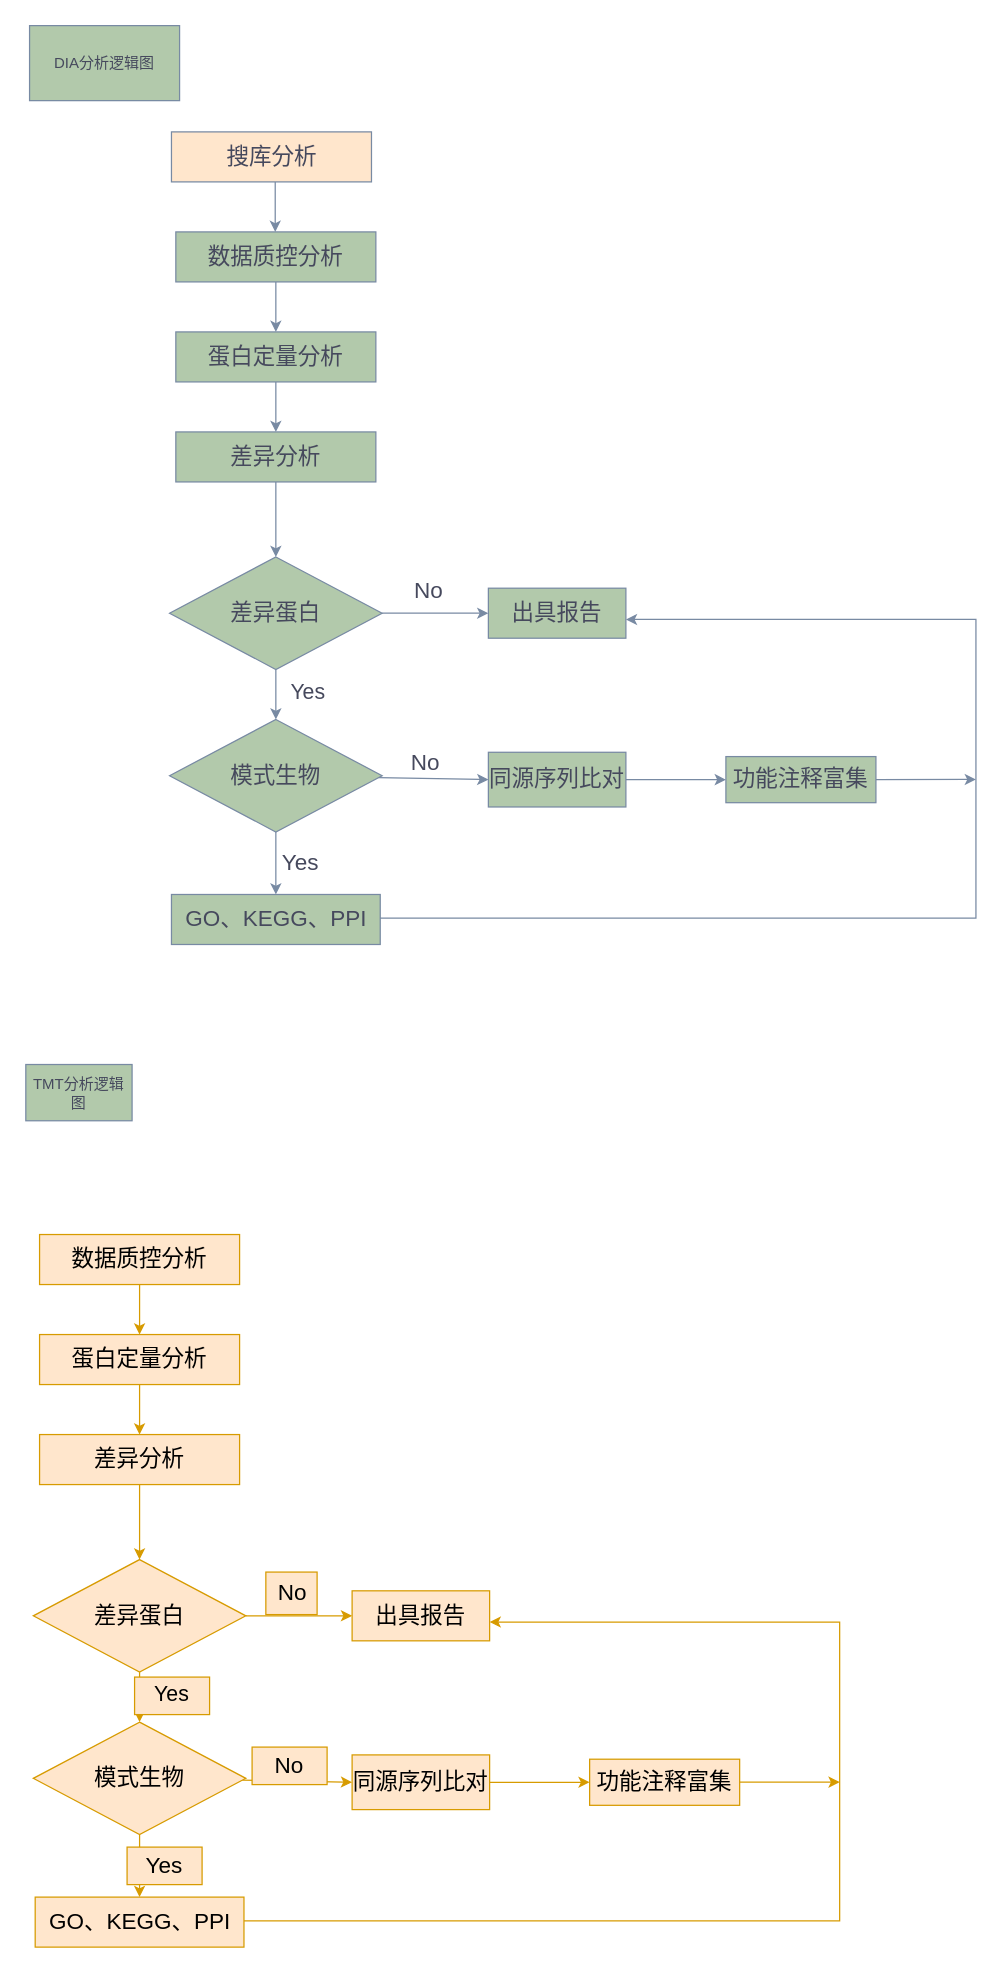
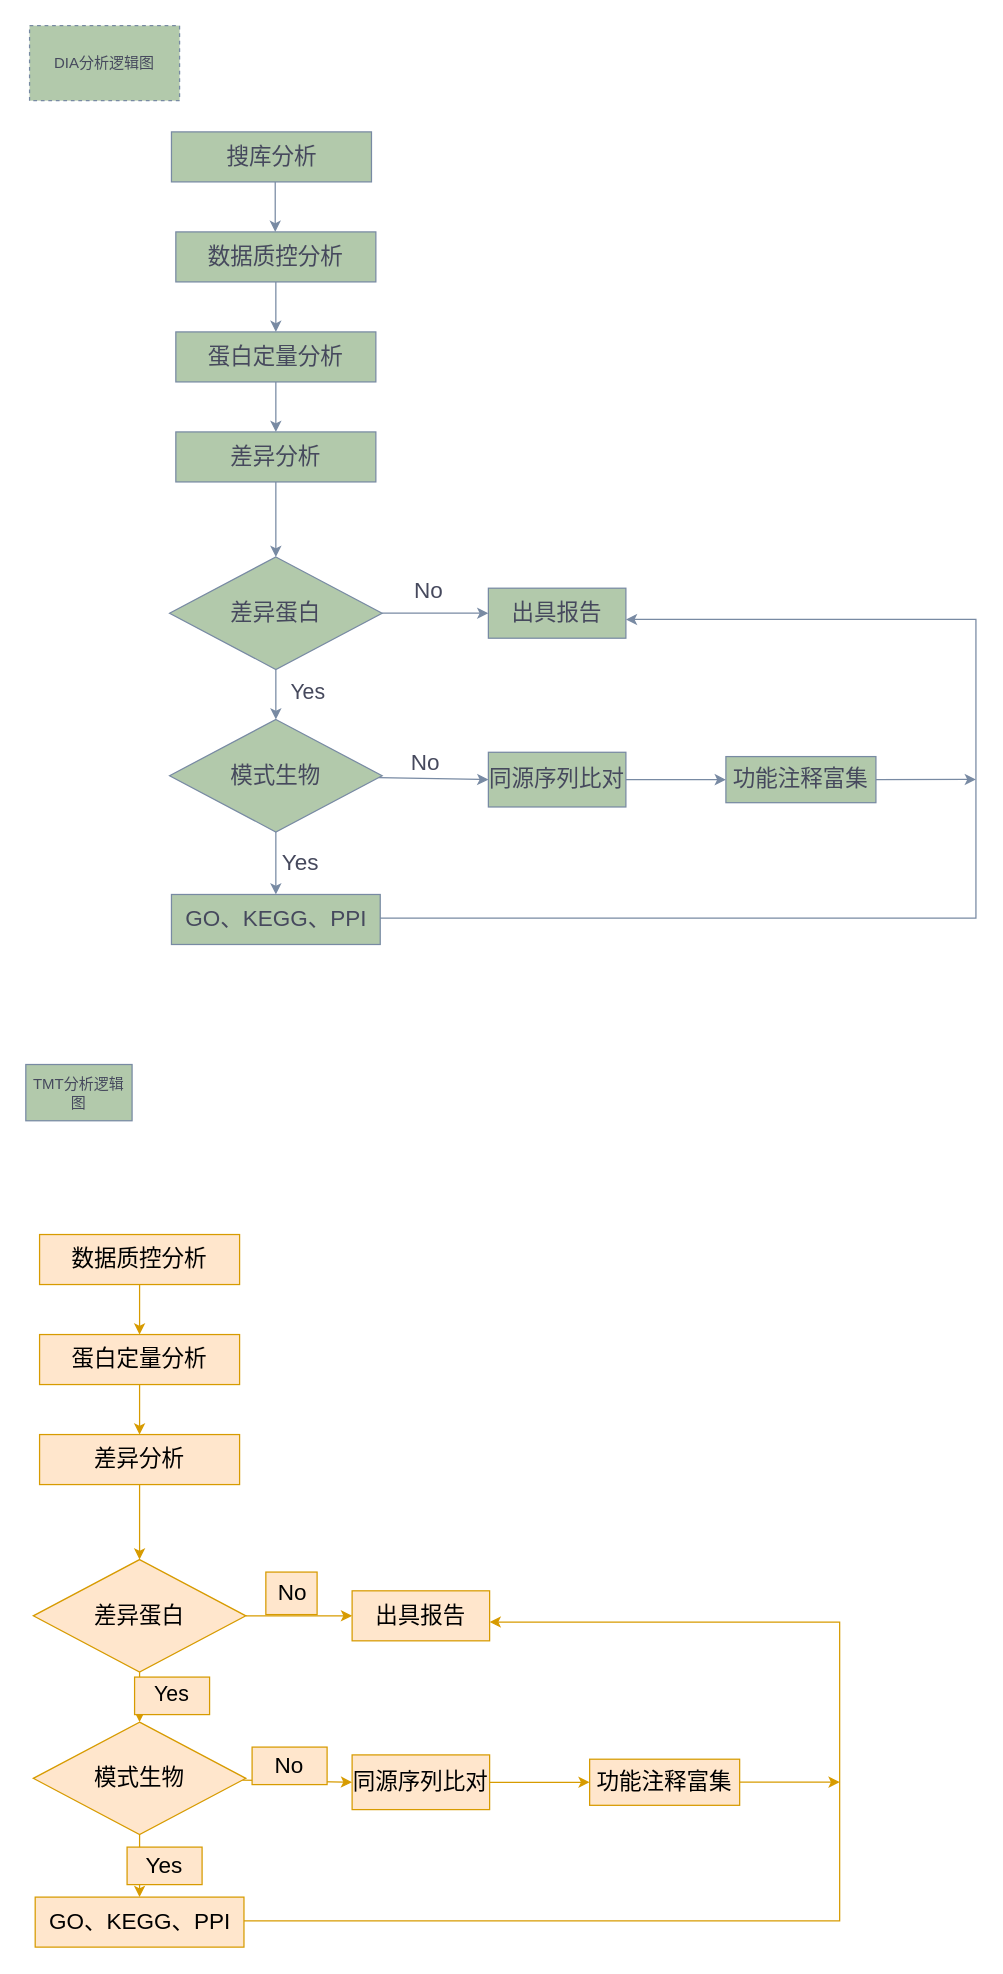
(104, 63) -> (104, 63)
(271, 157) -> (271, 157)
